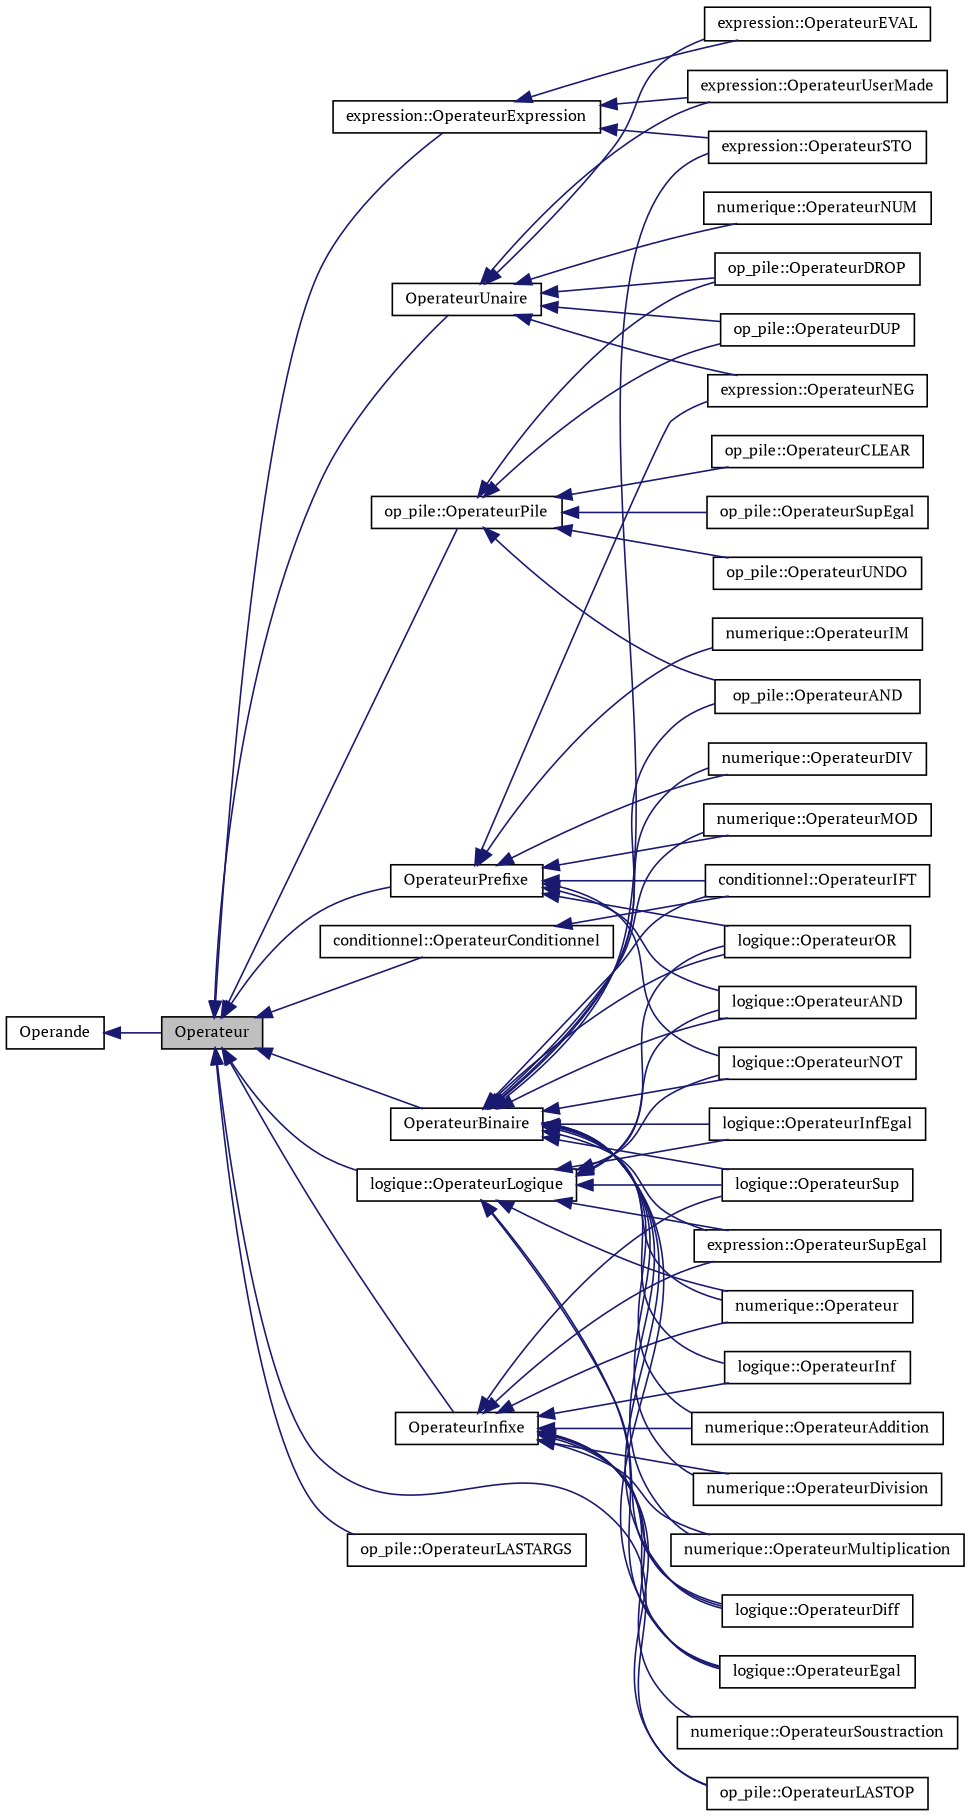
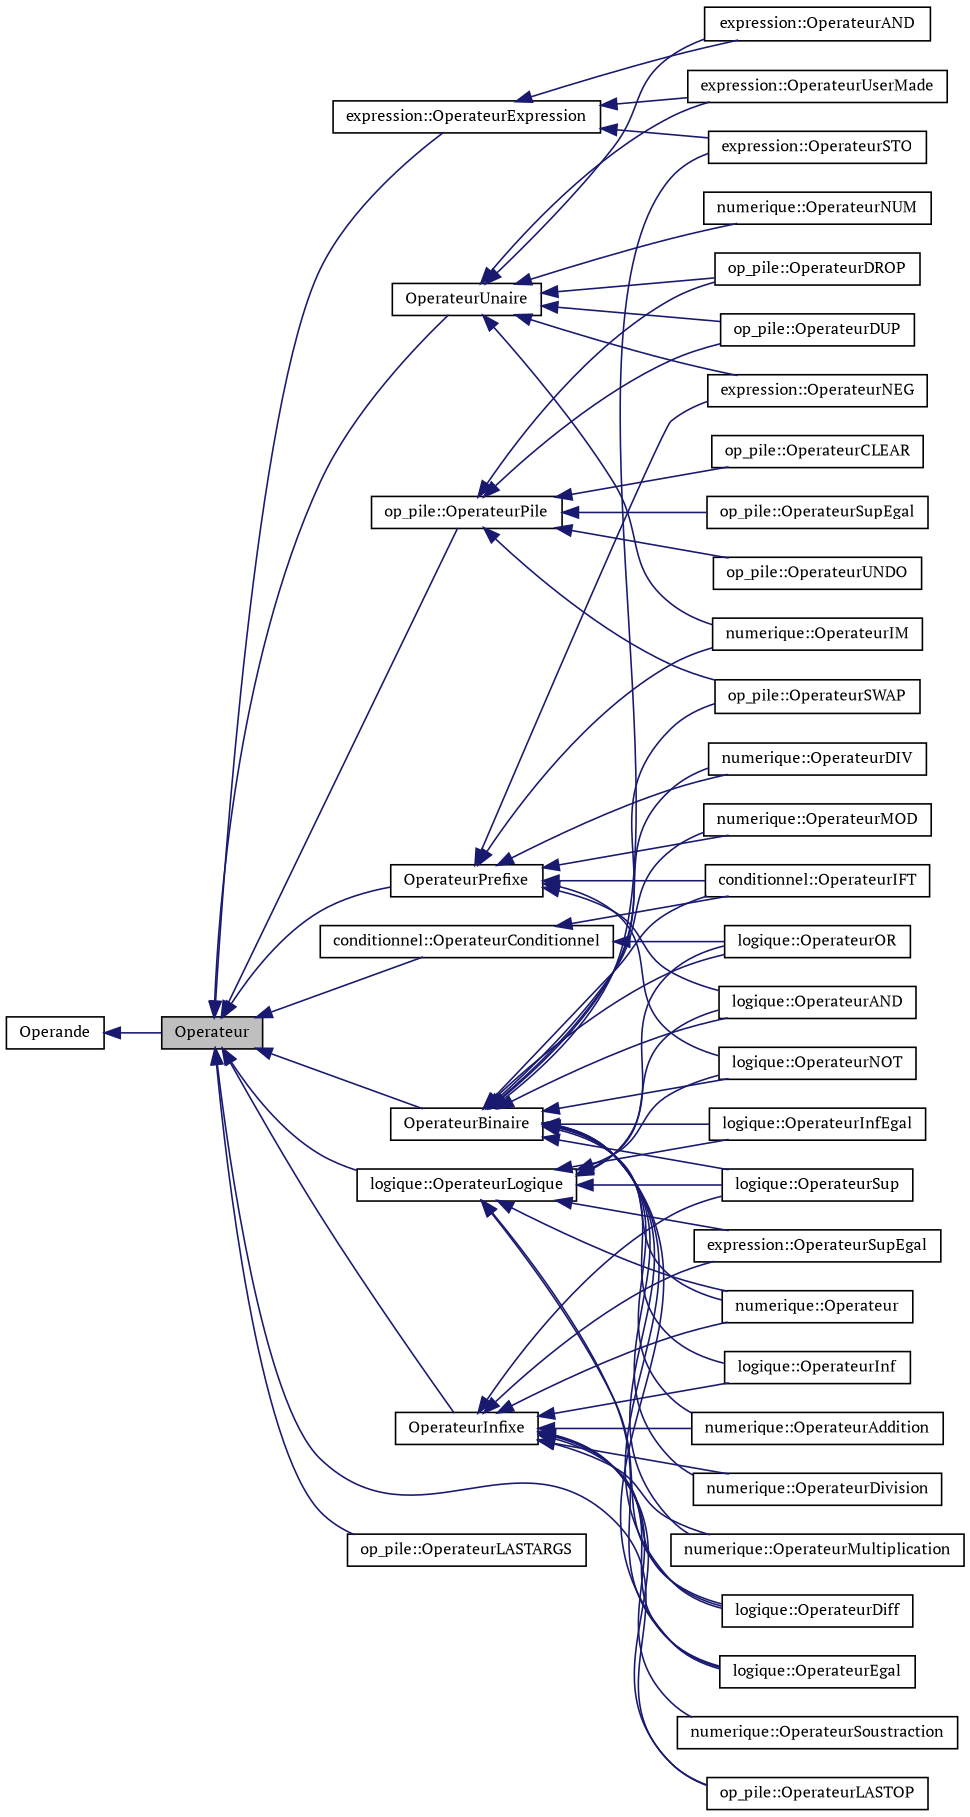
(818, 24) -> (818, 24)
none -> (610, 477)
(818, 697) -> (818, 697)
(682, 918) -> (677, 942)
(658, 1206) -> none
